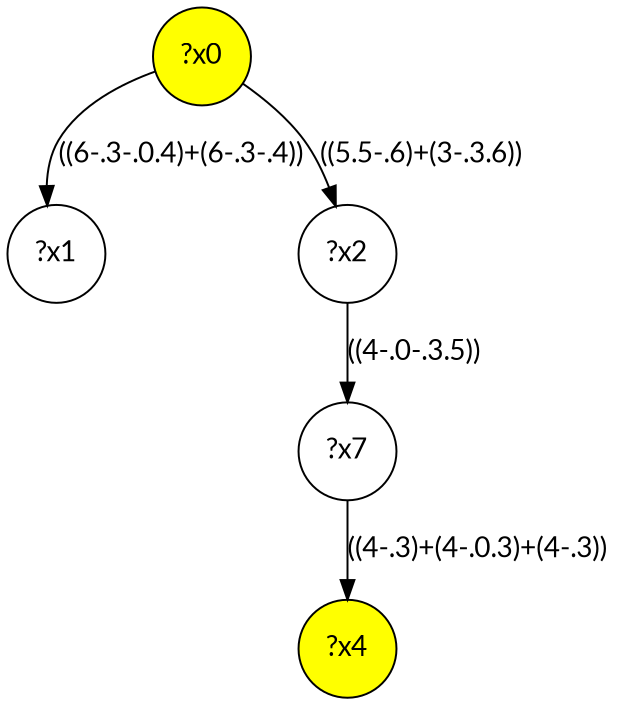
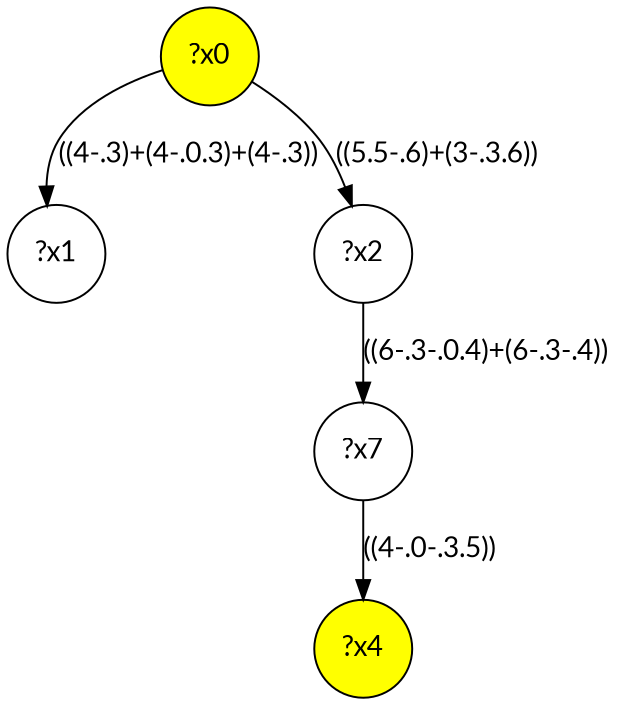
(181, 155) -> (189, 155)
(414, 353) -> (486, 353)
(478, 550) -> (430, 550)
